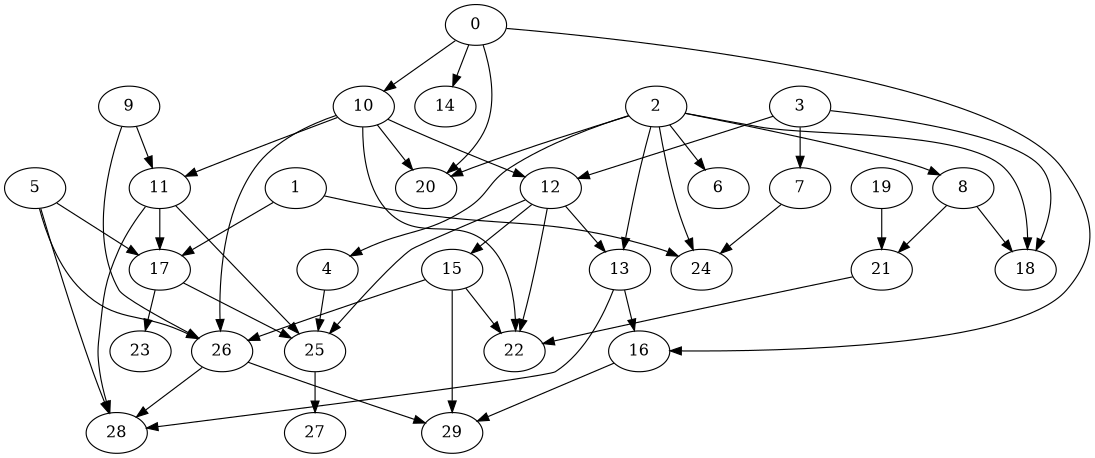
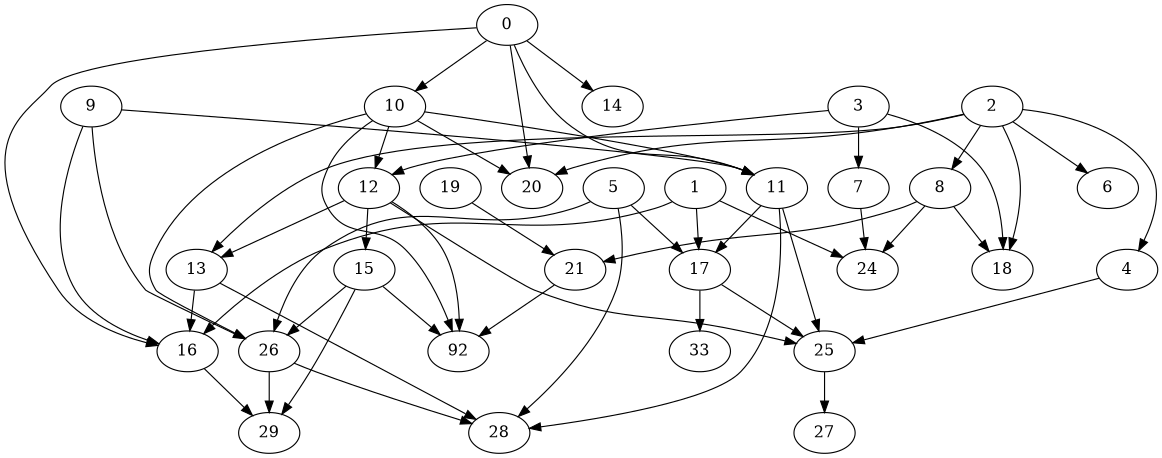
none -> (569, 125)
(671, 184) -> (908, 225)
none -> (405, 227)
none -> (63, 253)
(141, 351) -> (700, 351)
(515, 351) -> (458, 351)
